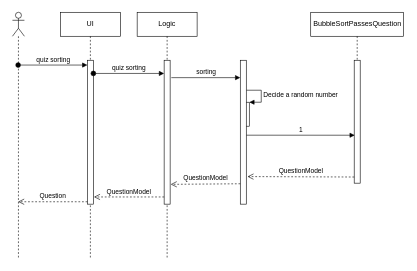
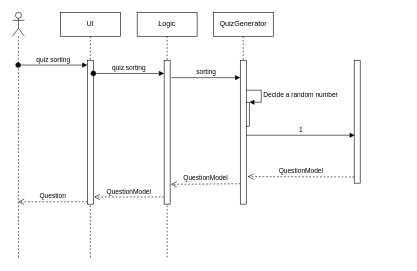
none -> (243, 36)
(357, 36) -> none
